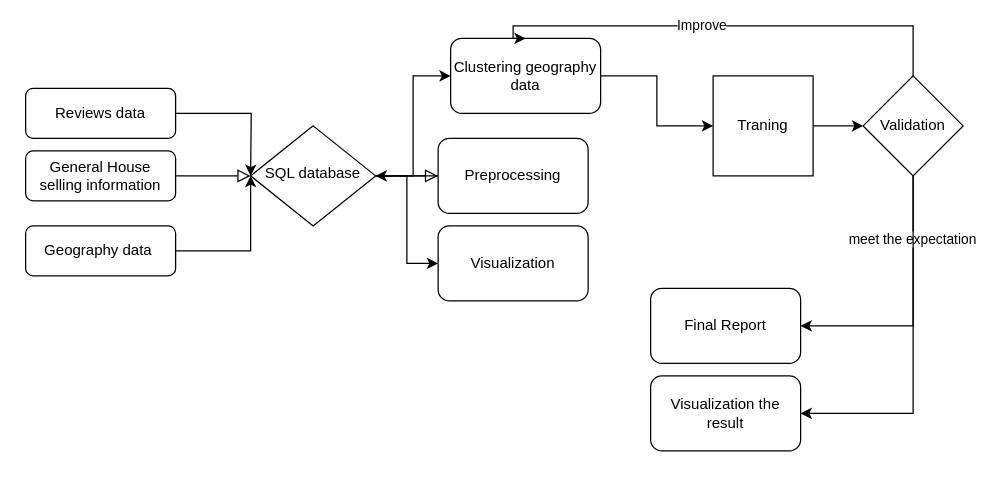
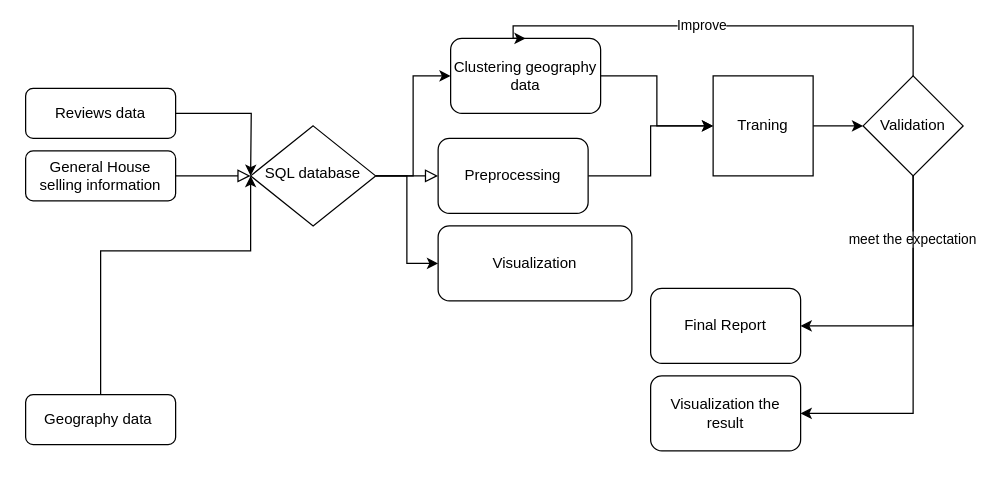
(431, 176) -> (647, 176)
(101, 251) -> (101, 419)
(513, 263) -> (535, 263)
